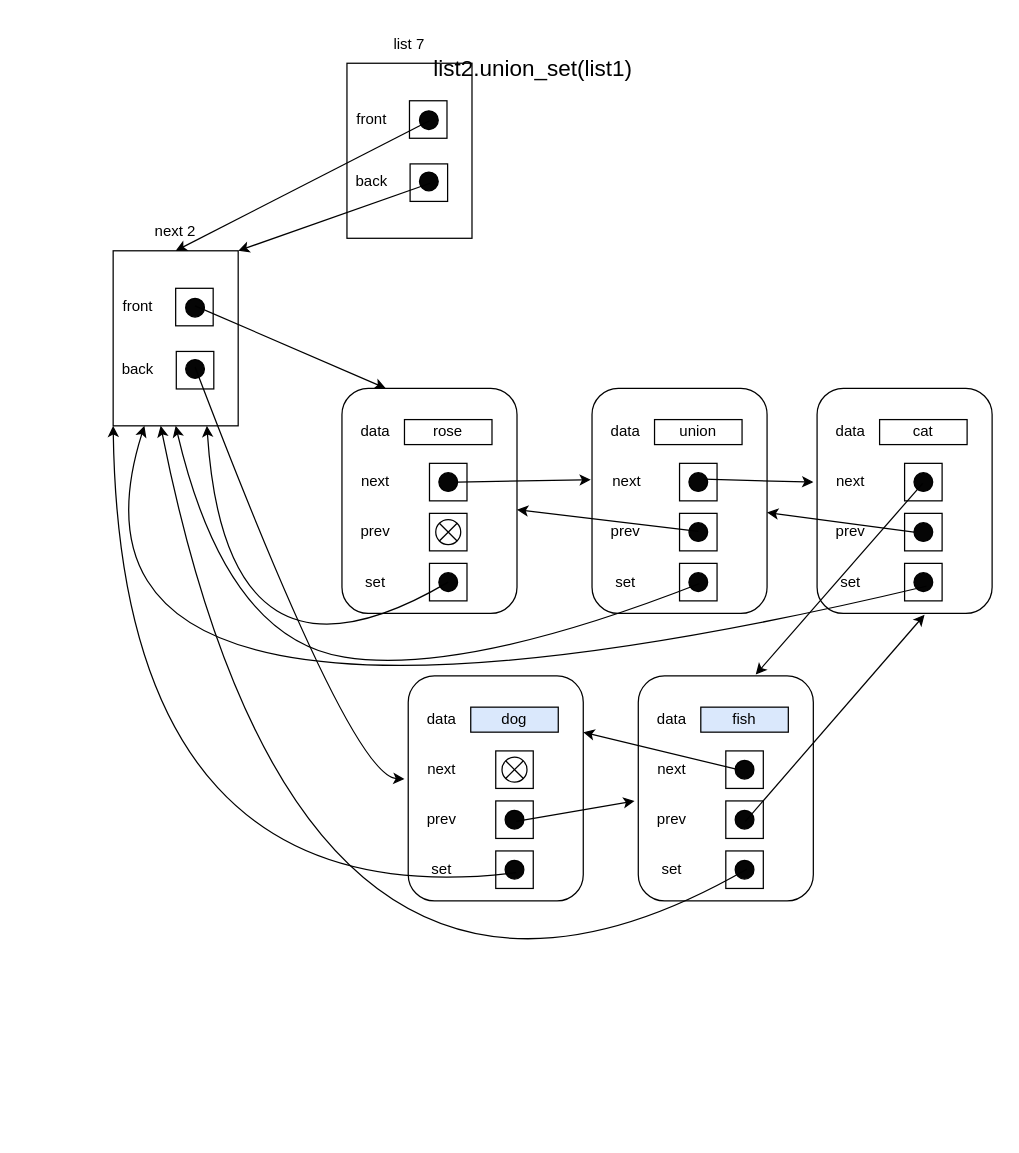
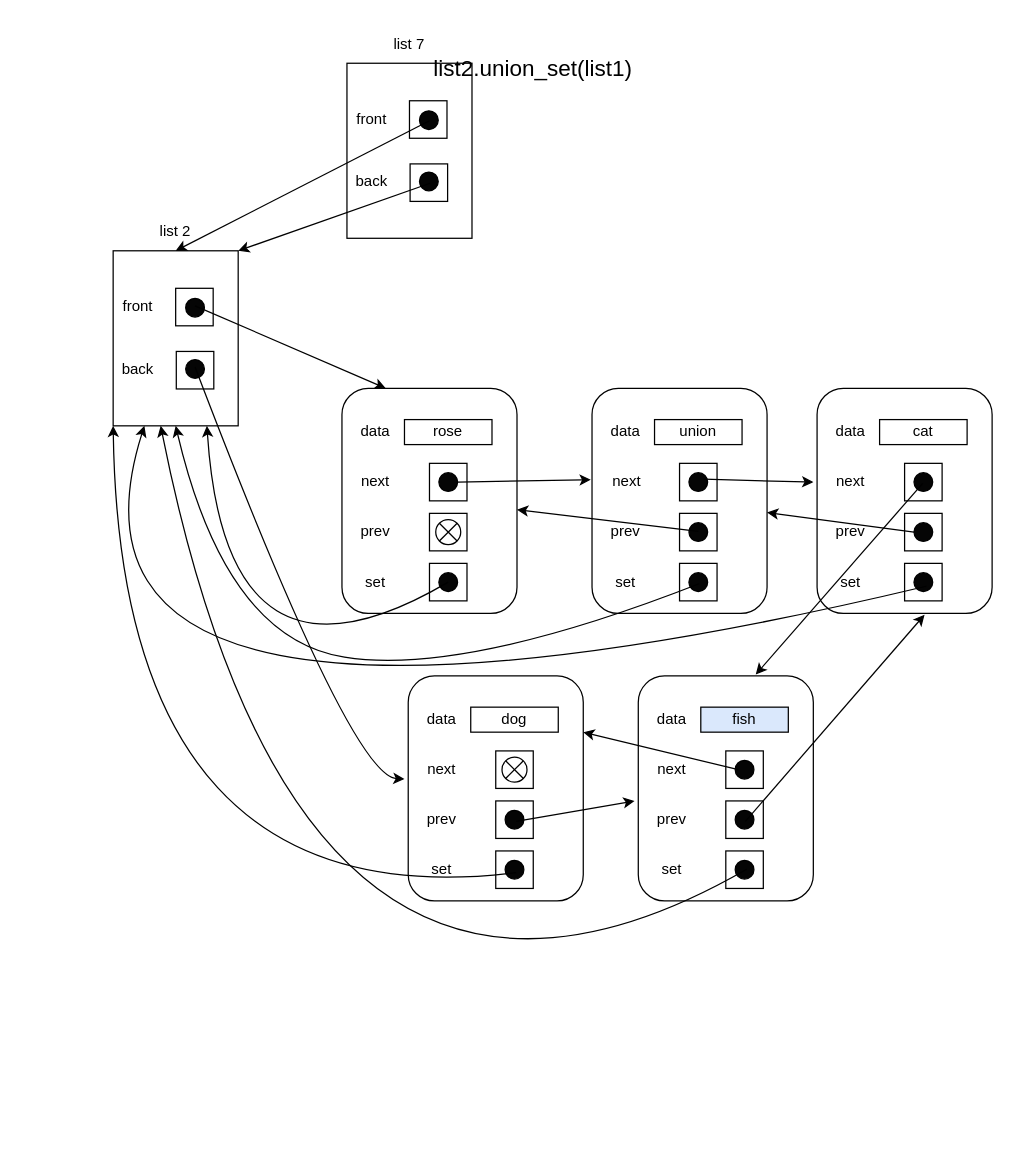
(176, 232) -> (176, 232)
(514, 719) -> (514, 719)
